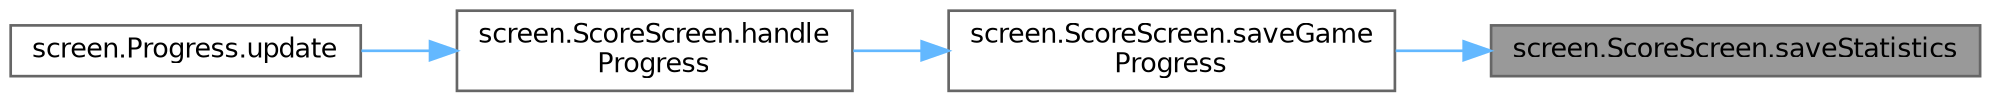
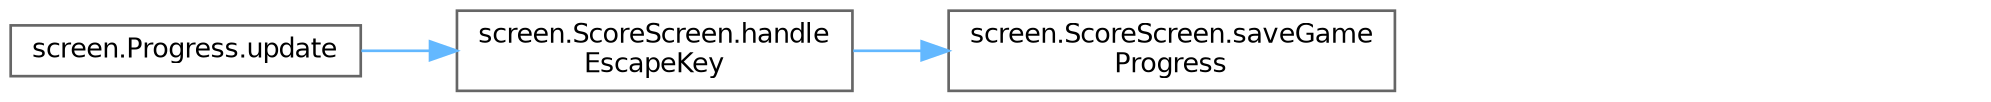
(655, 51) -> (655, 51)
(1736, 51) -> none
